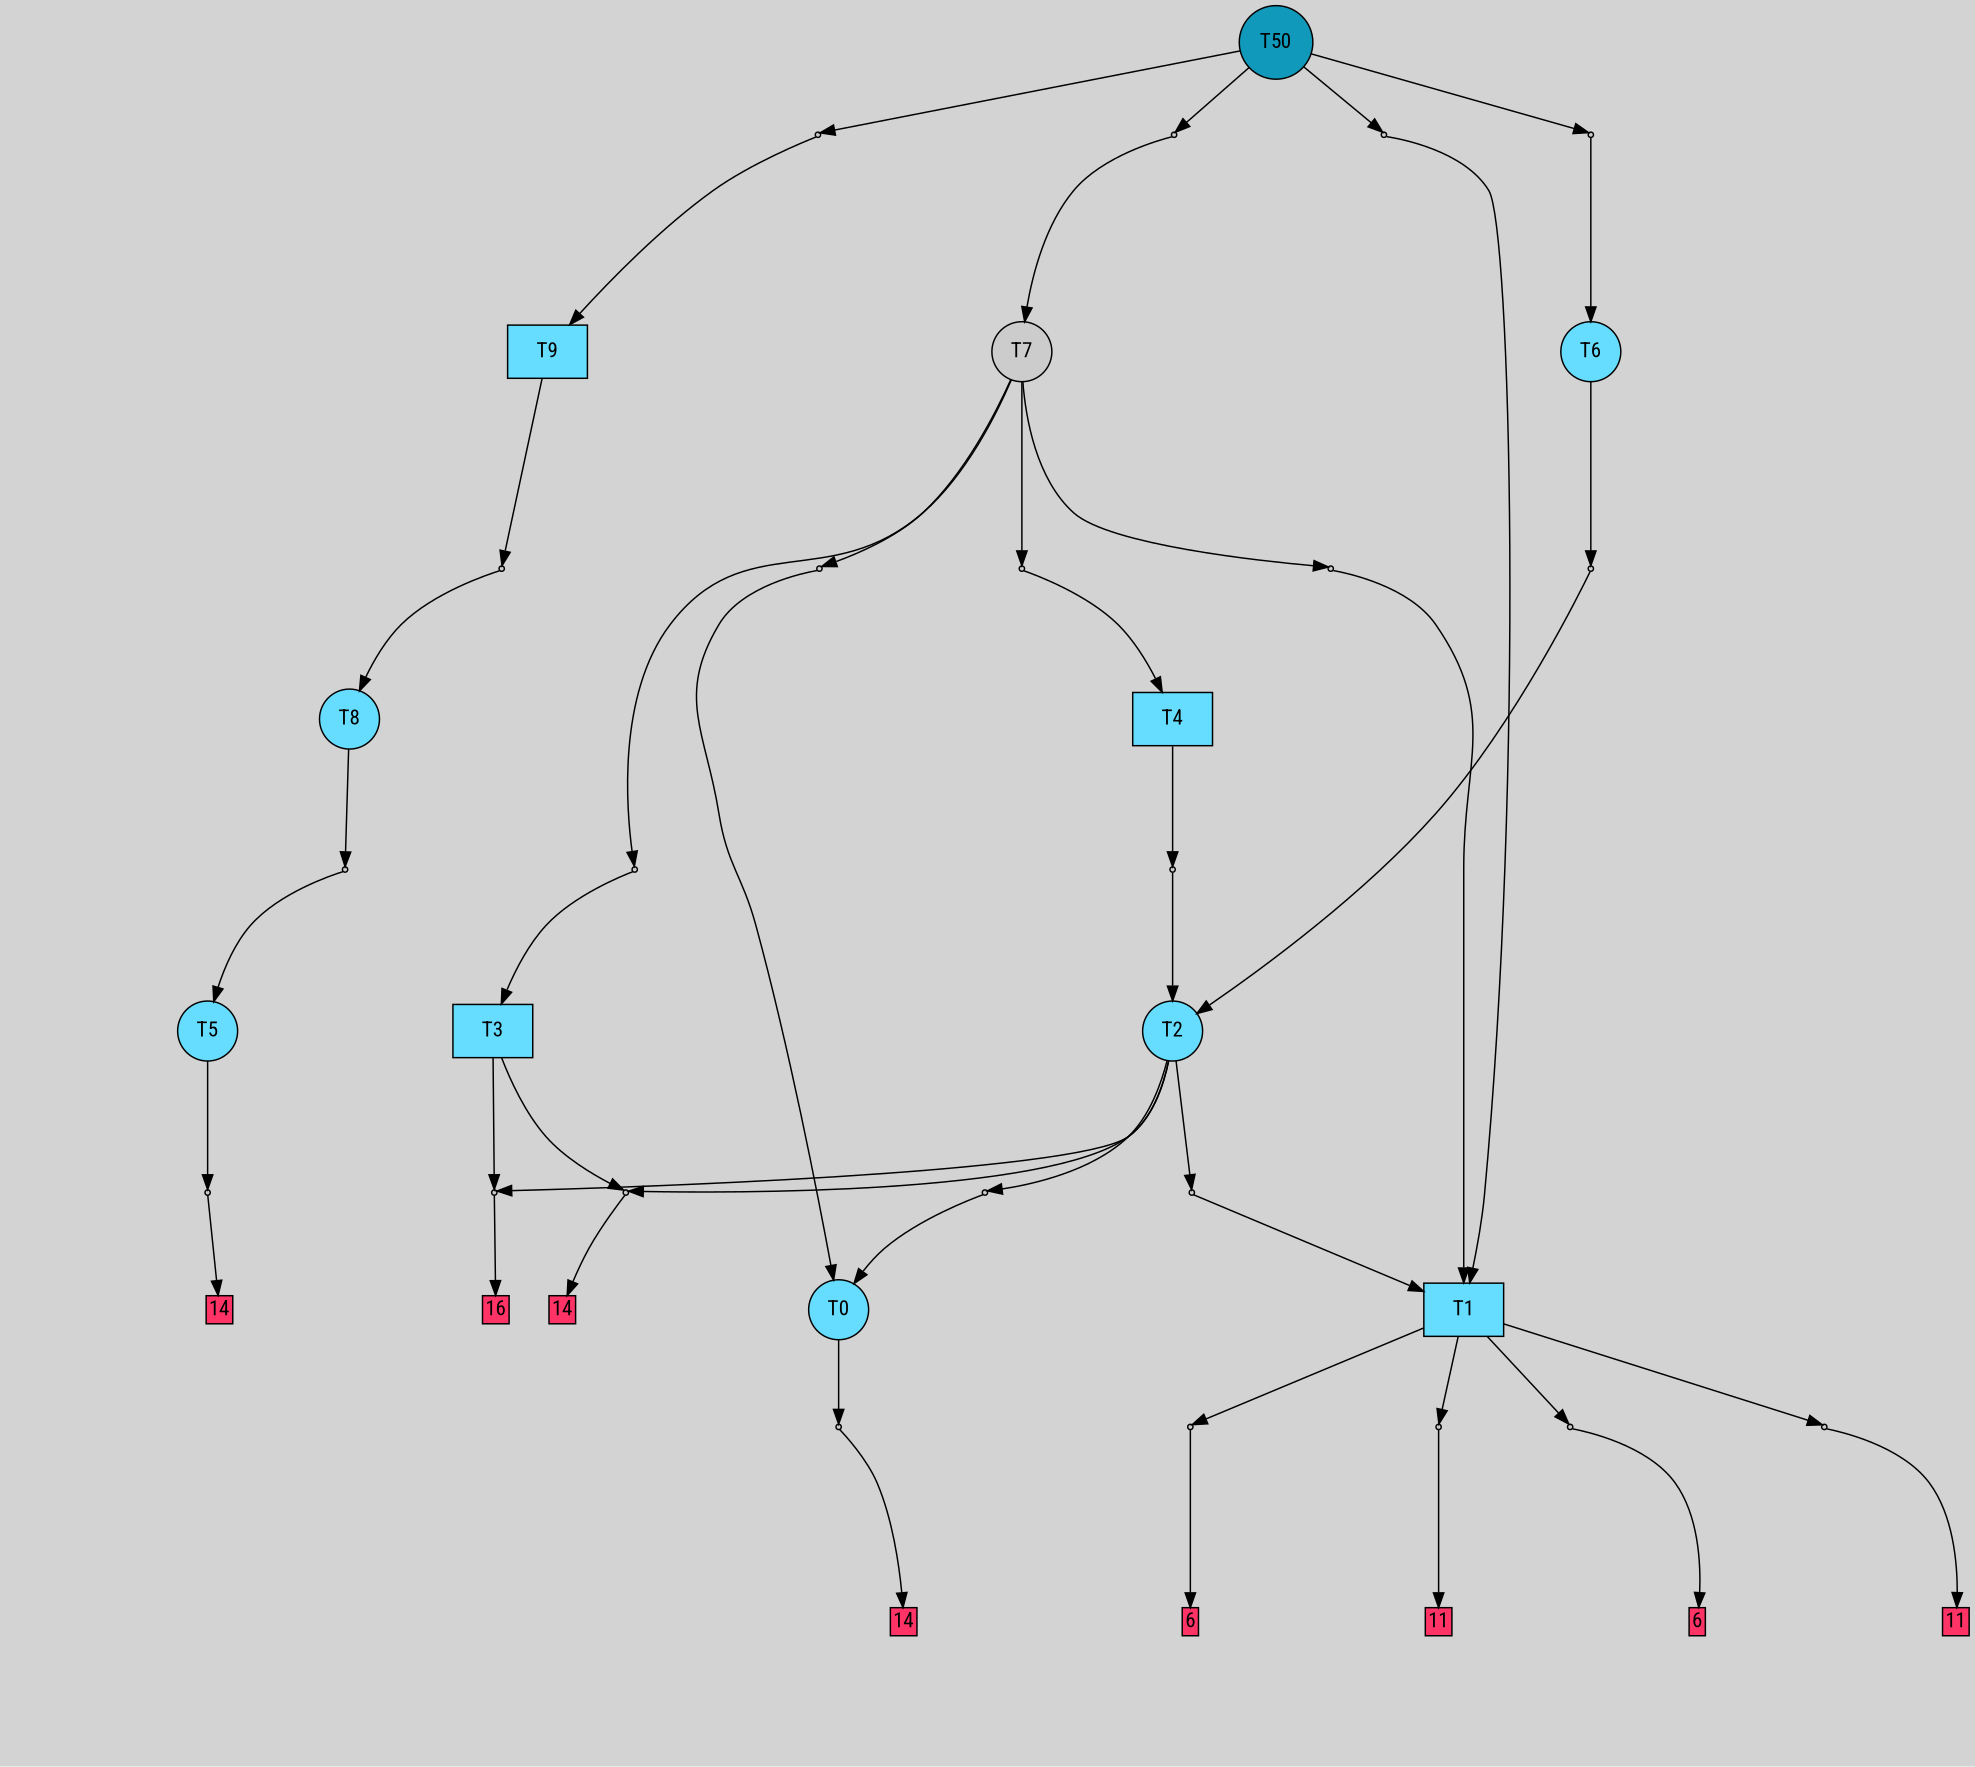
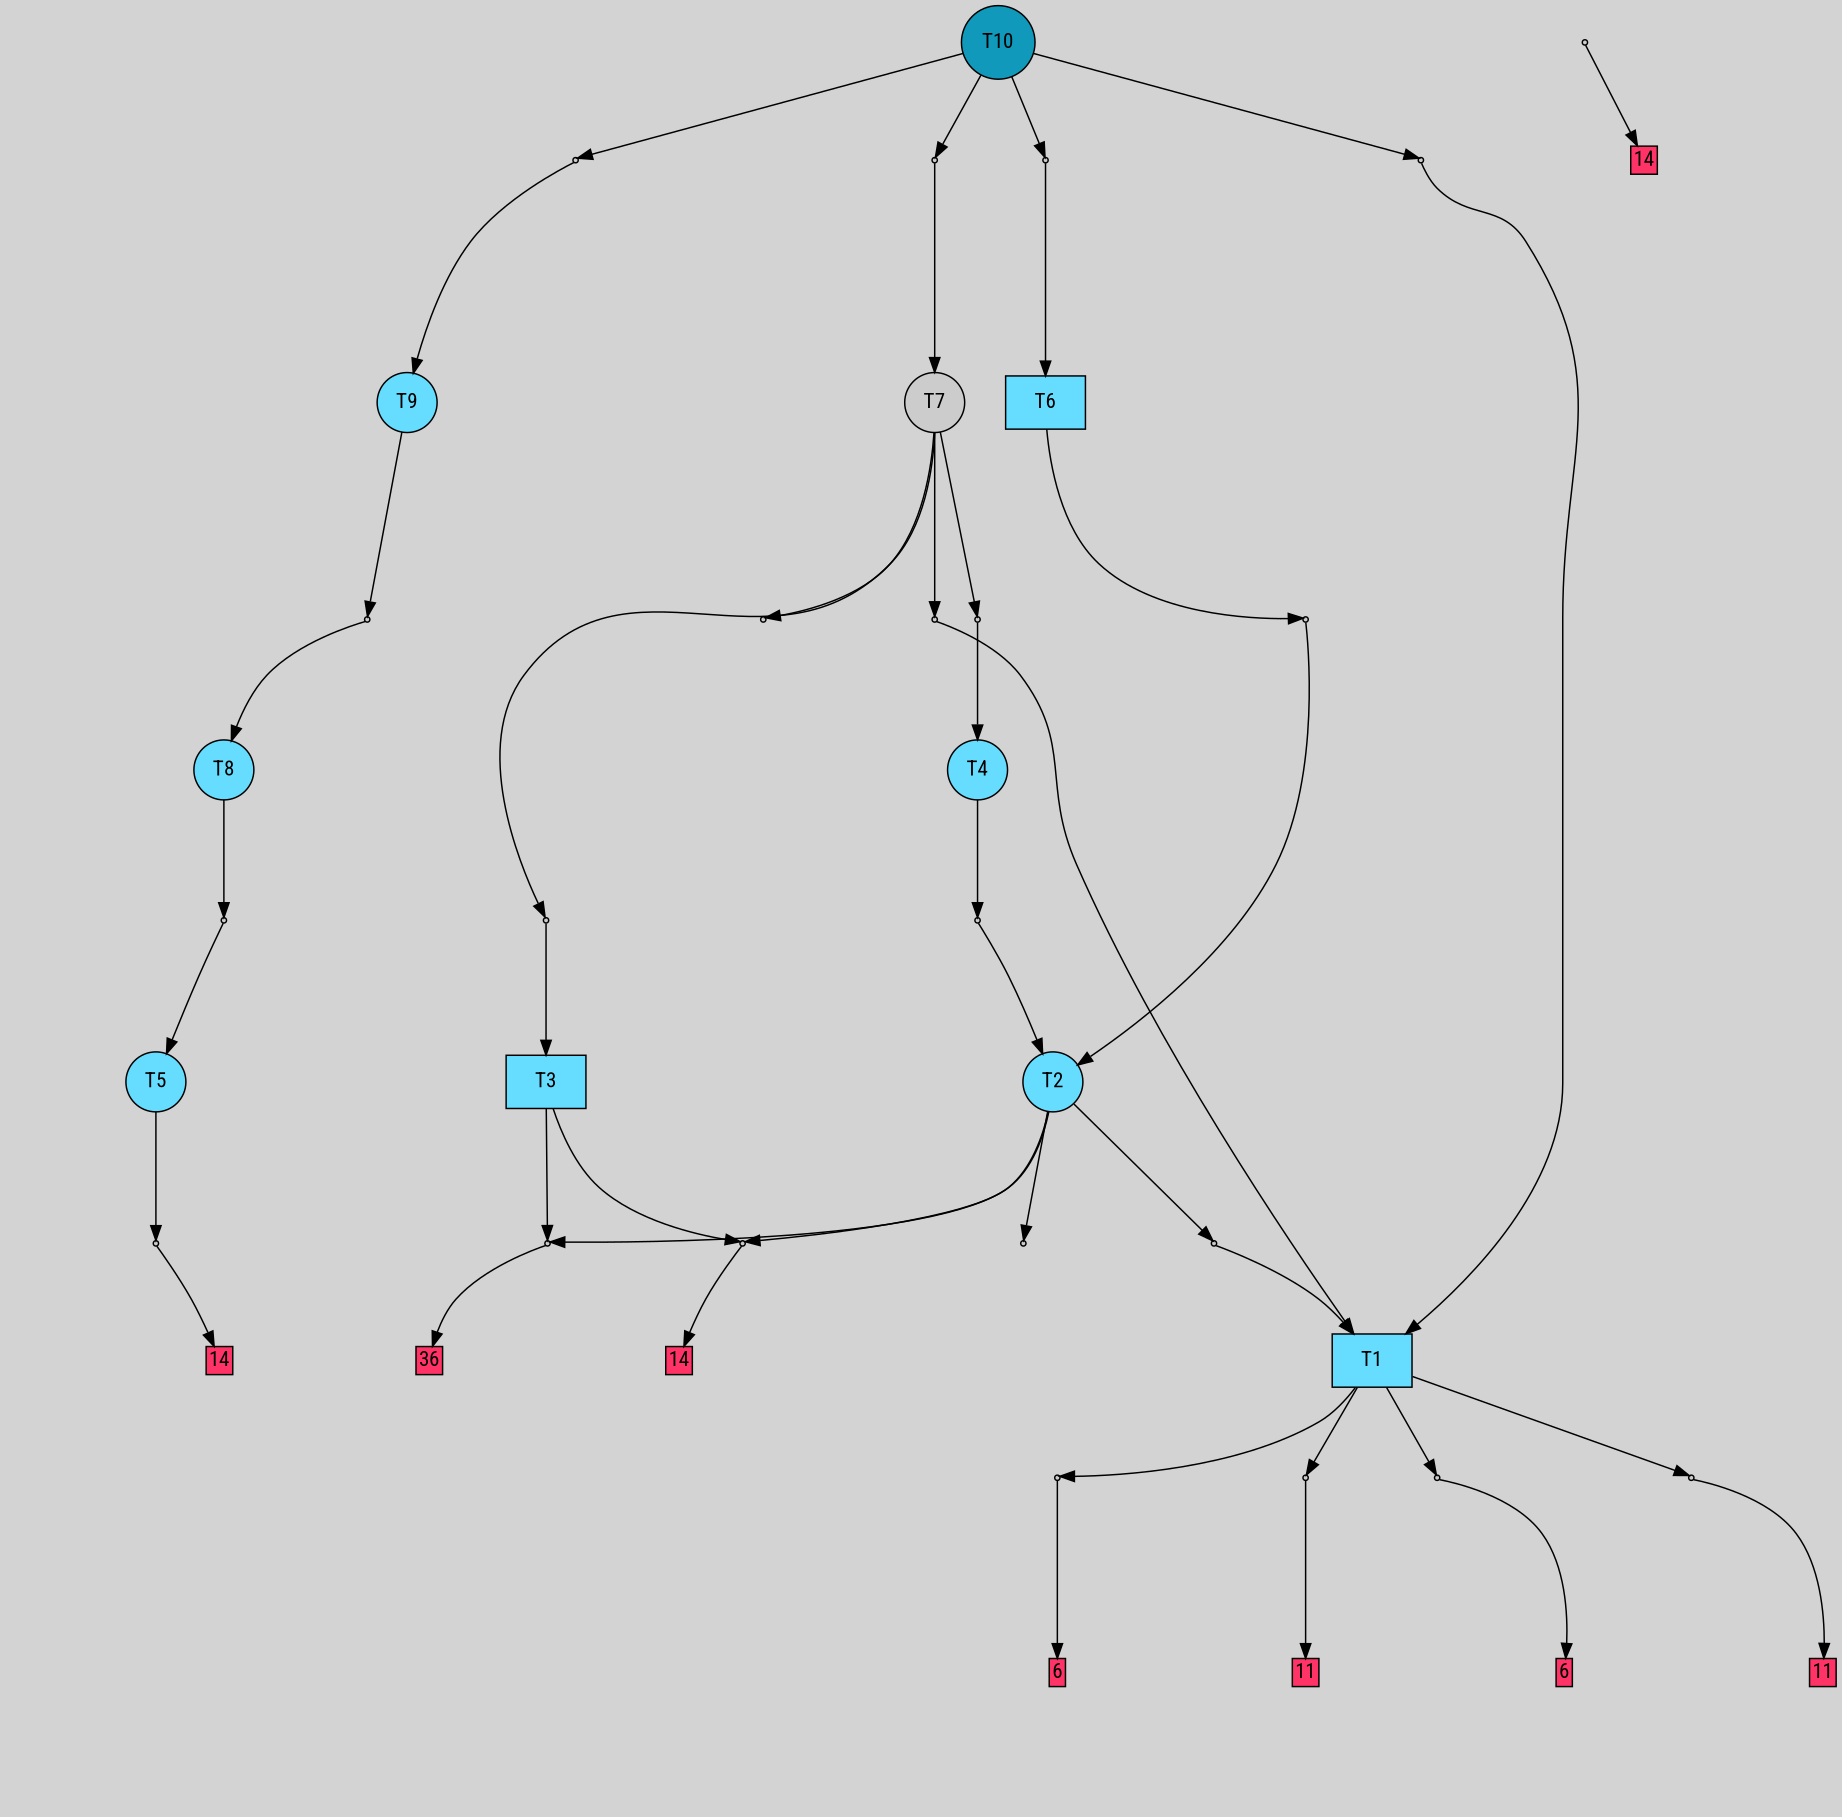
(1276, 42) -> (998, 42)
(548, 352) -> (407, 403)
(1591, 352) -> (1046, 403)
(1173, 719) -> (978, 770)
(496, 1310) -> (429, 1361)
(839, 1310) -> none
